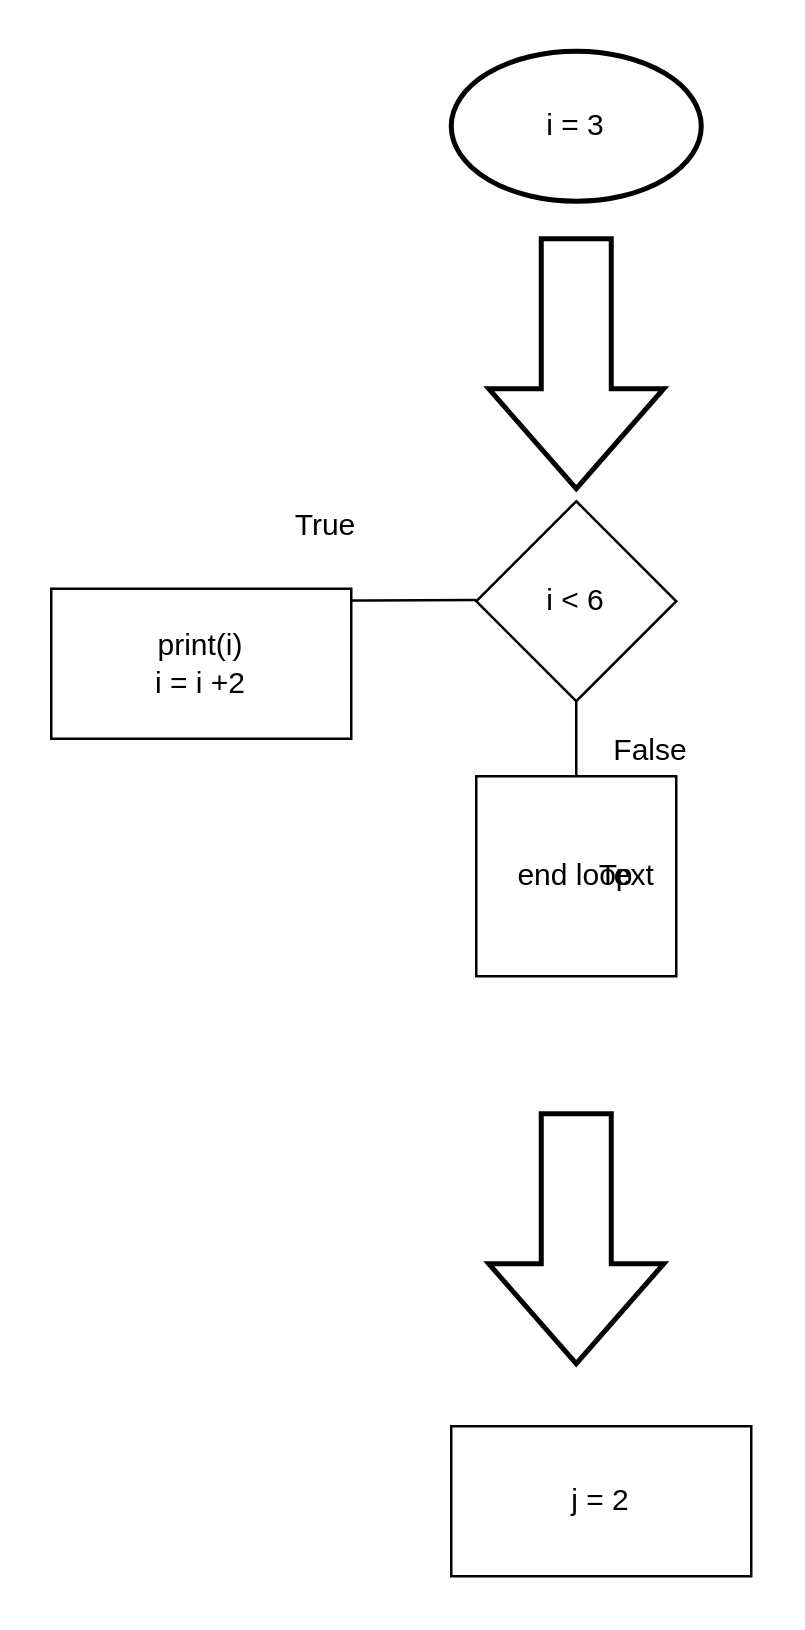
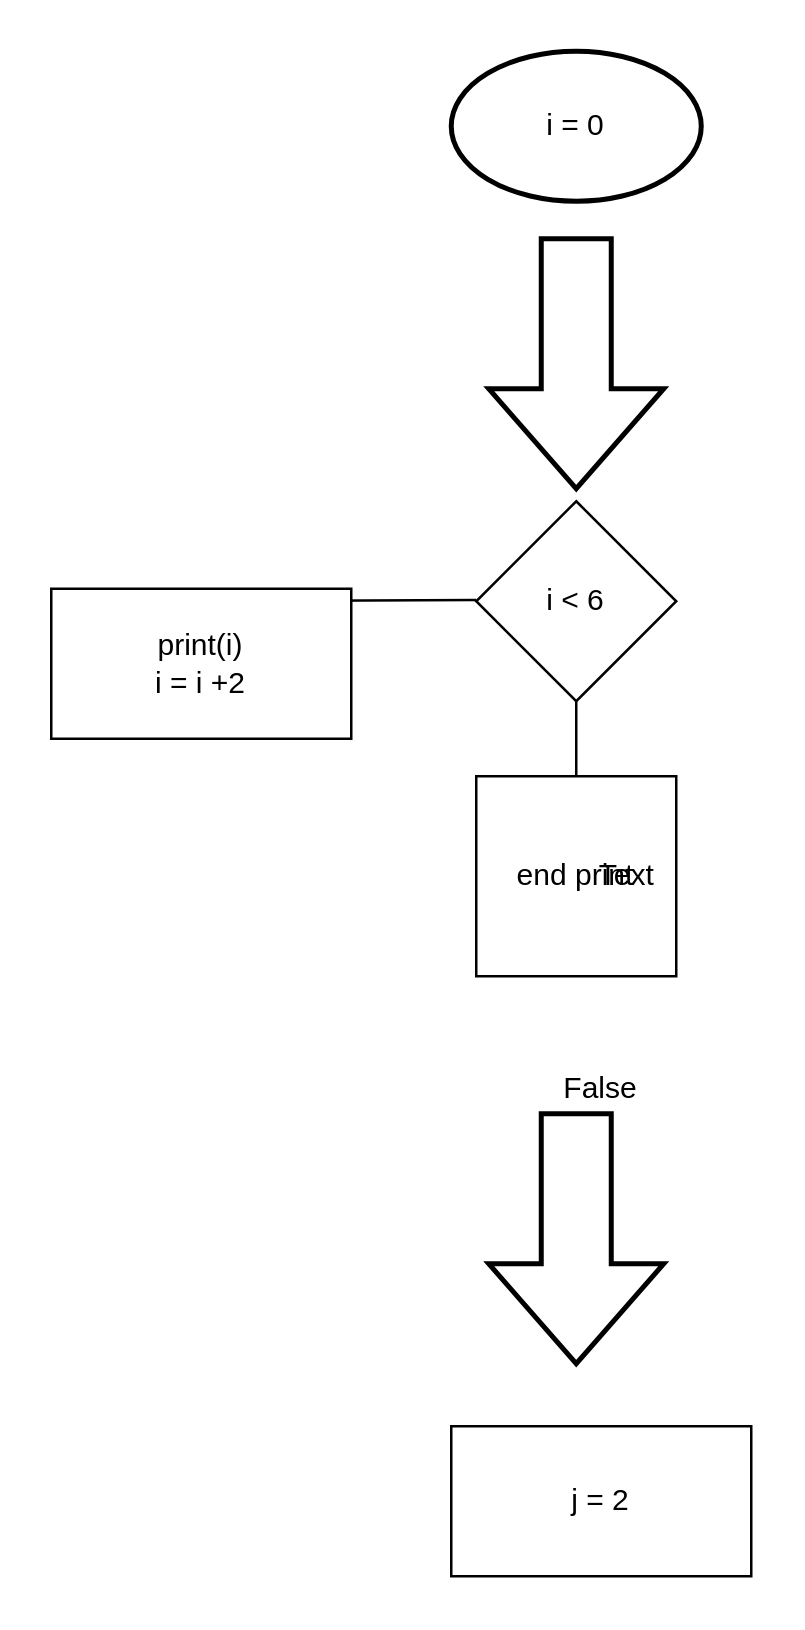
(576, 126) -> (576, 126)
(326, 526) -> none
(651, 751) -> (601, 1089)
(576, 876) -> (576, 876)
